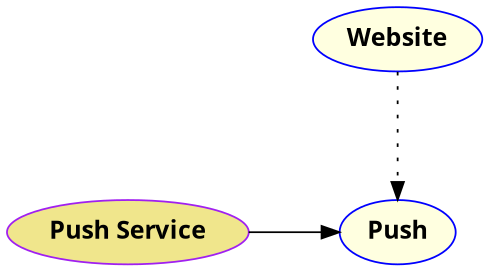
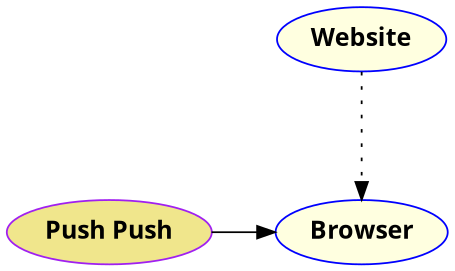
(128, 232) -> (109, 232)
(398, 232) -> (362, 232)
